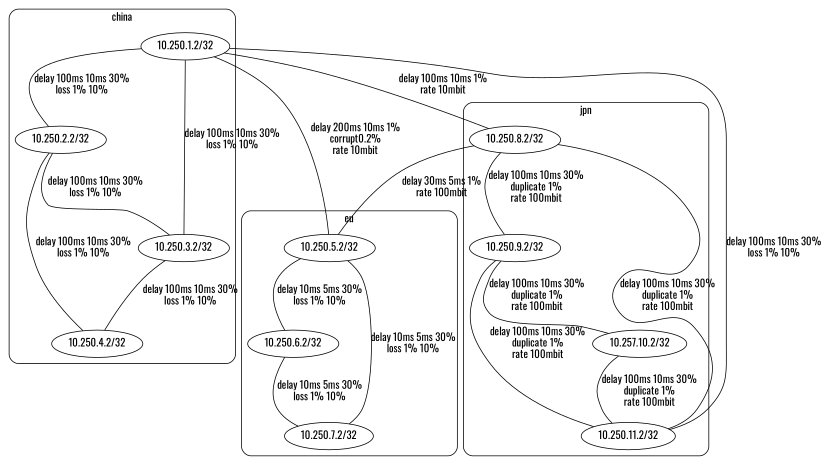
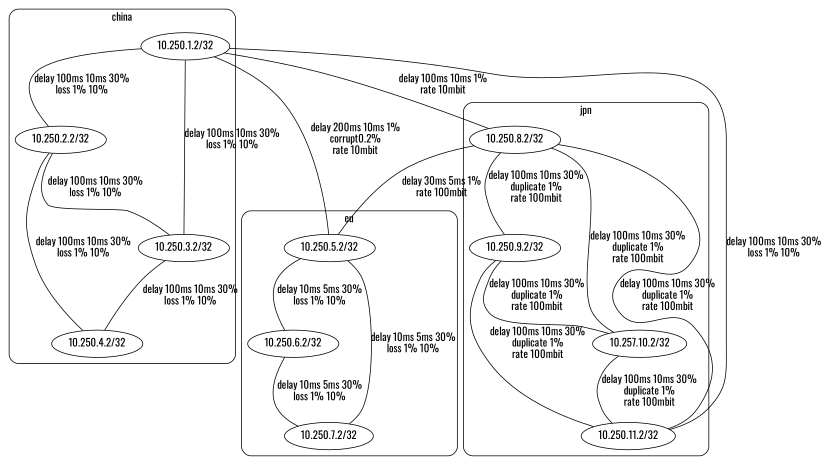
none -> (590, 236)
